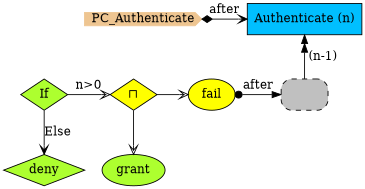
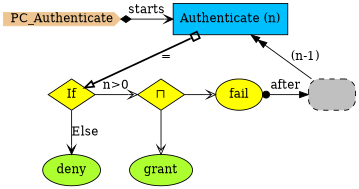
(225, 10) -> (147, 10)
none -> (142, 61)
(44, 95) -> (72, 95)
(44, 170) -> (72, 170)
